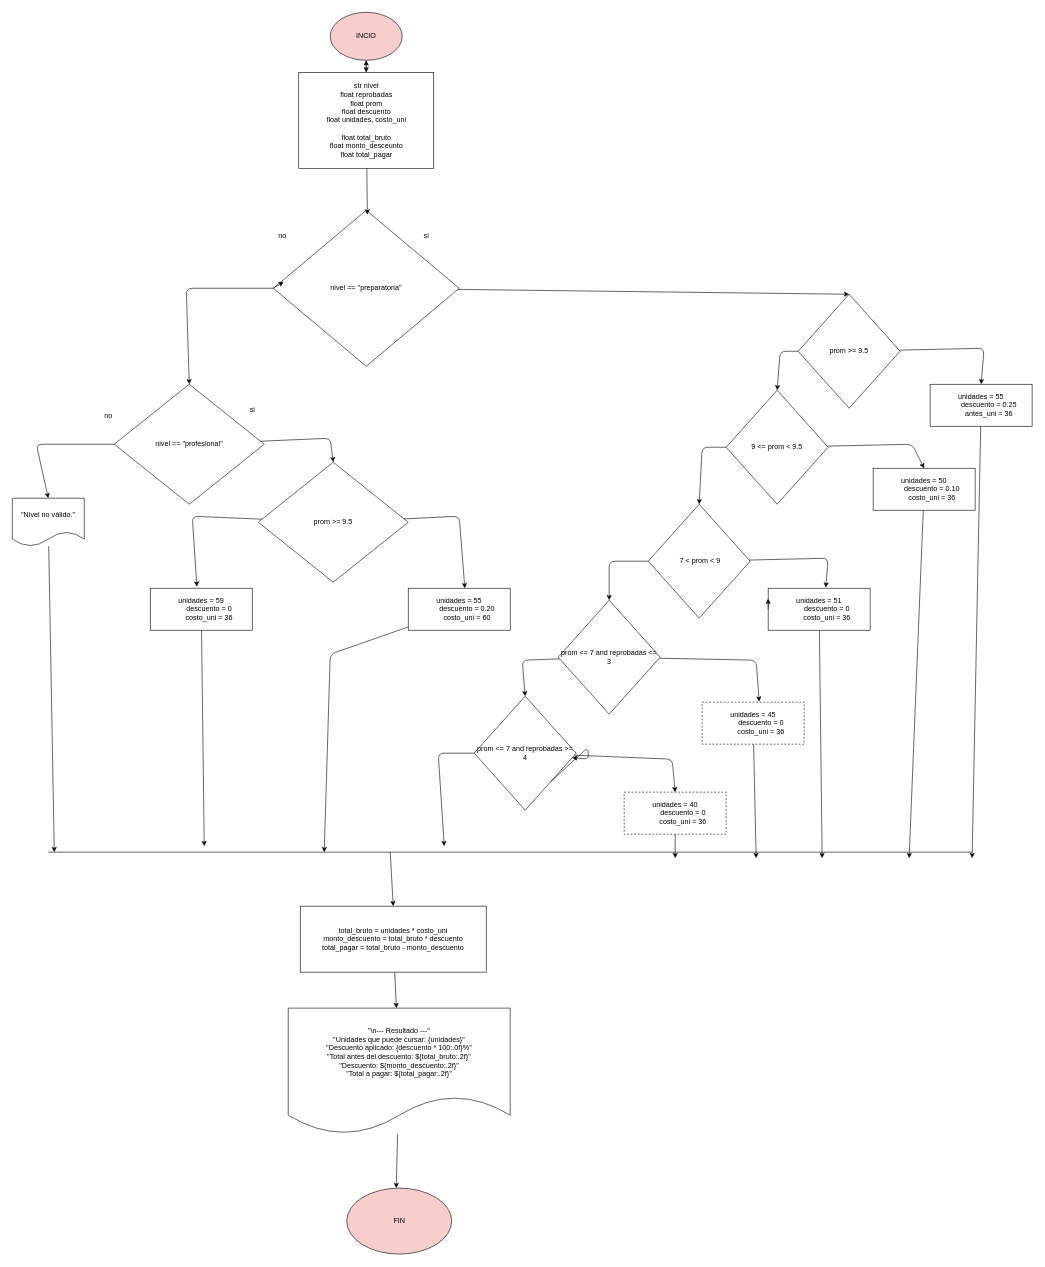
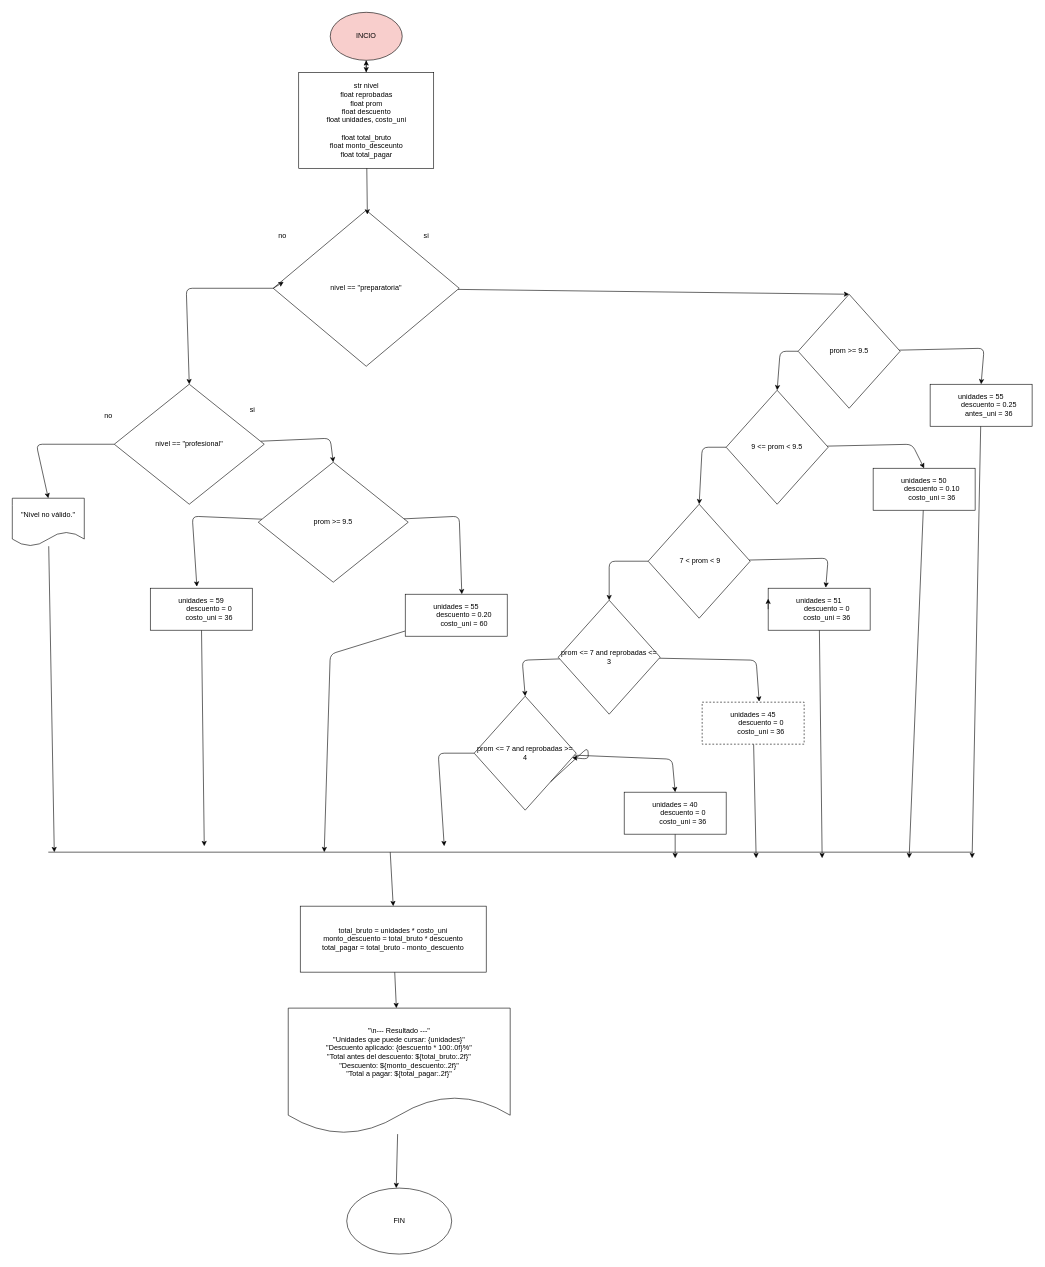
(459, 609) -> (456, 615)
(675, 813) -> (675, 813)
(399, 1221) -> (399, 1221)
